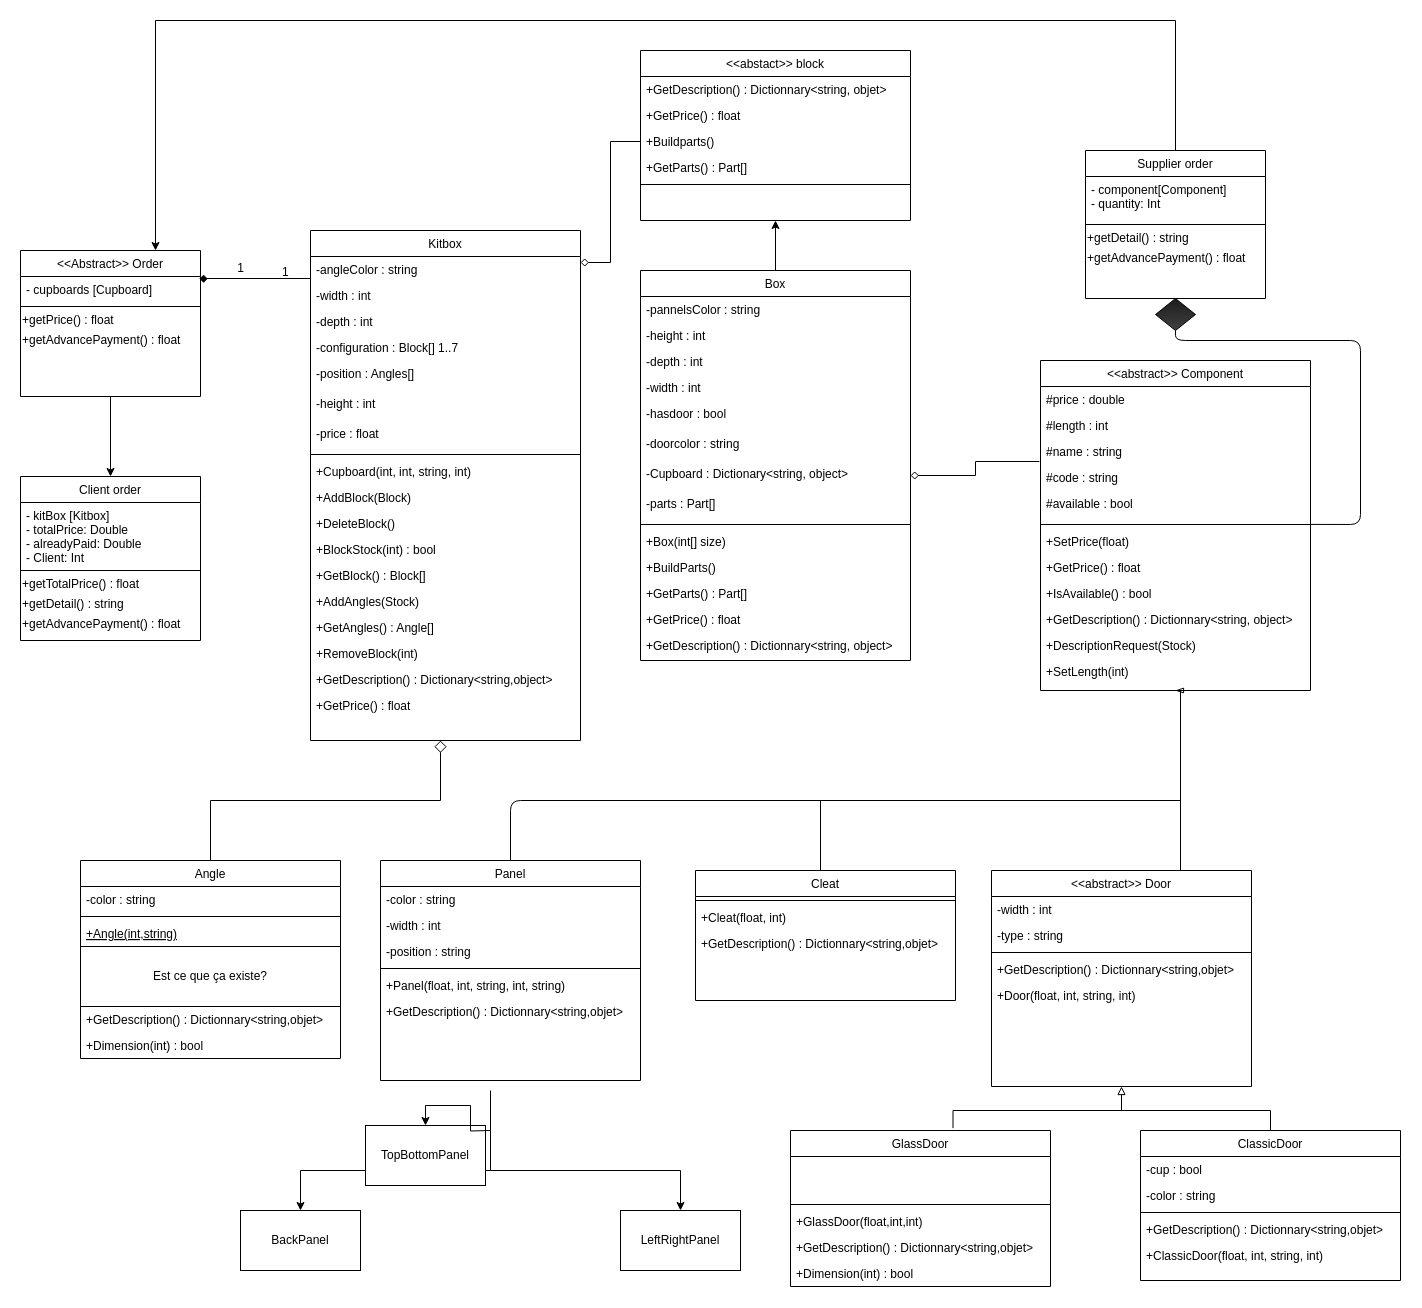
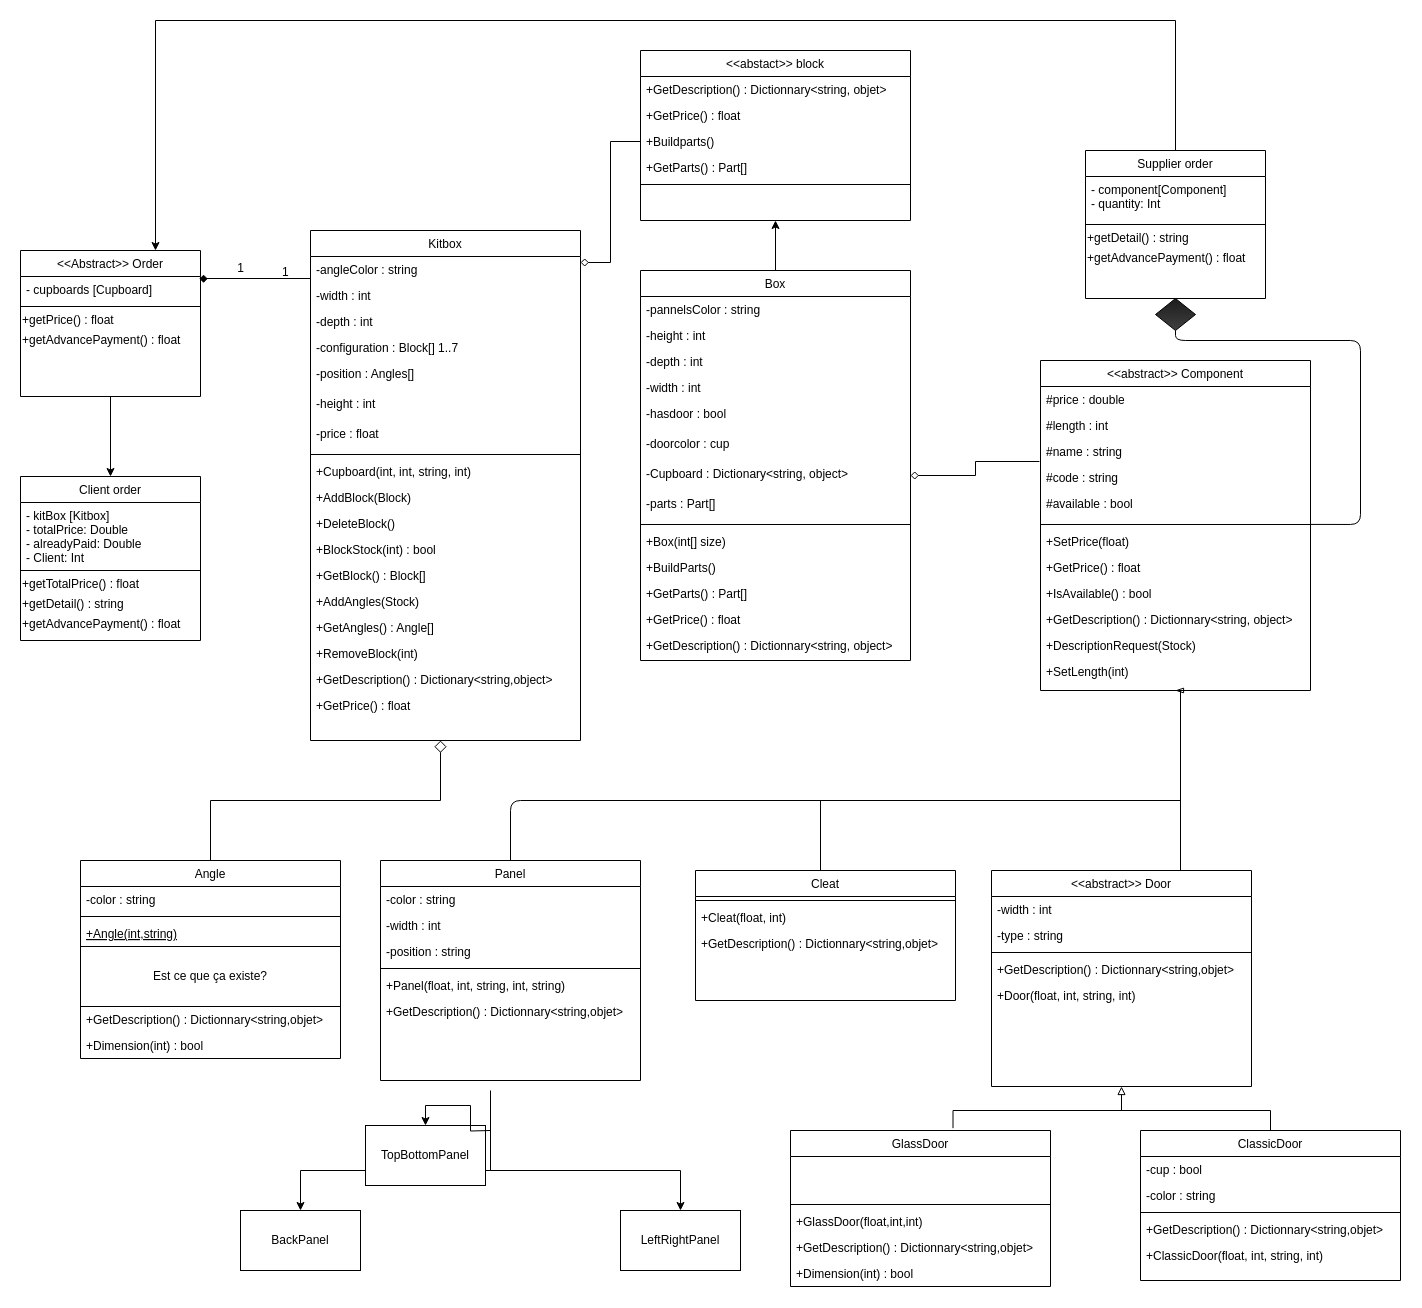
(702, 444) -> (694, 444)
